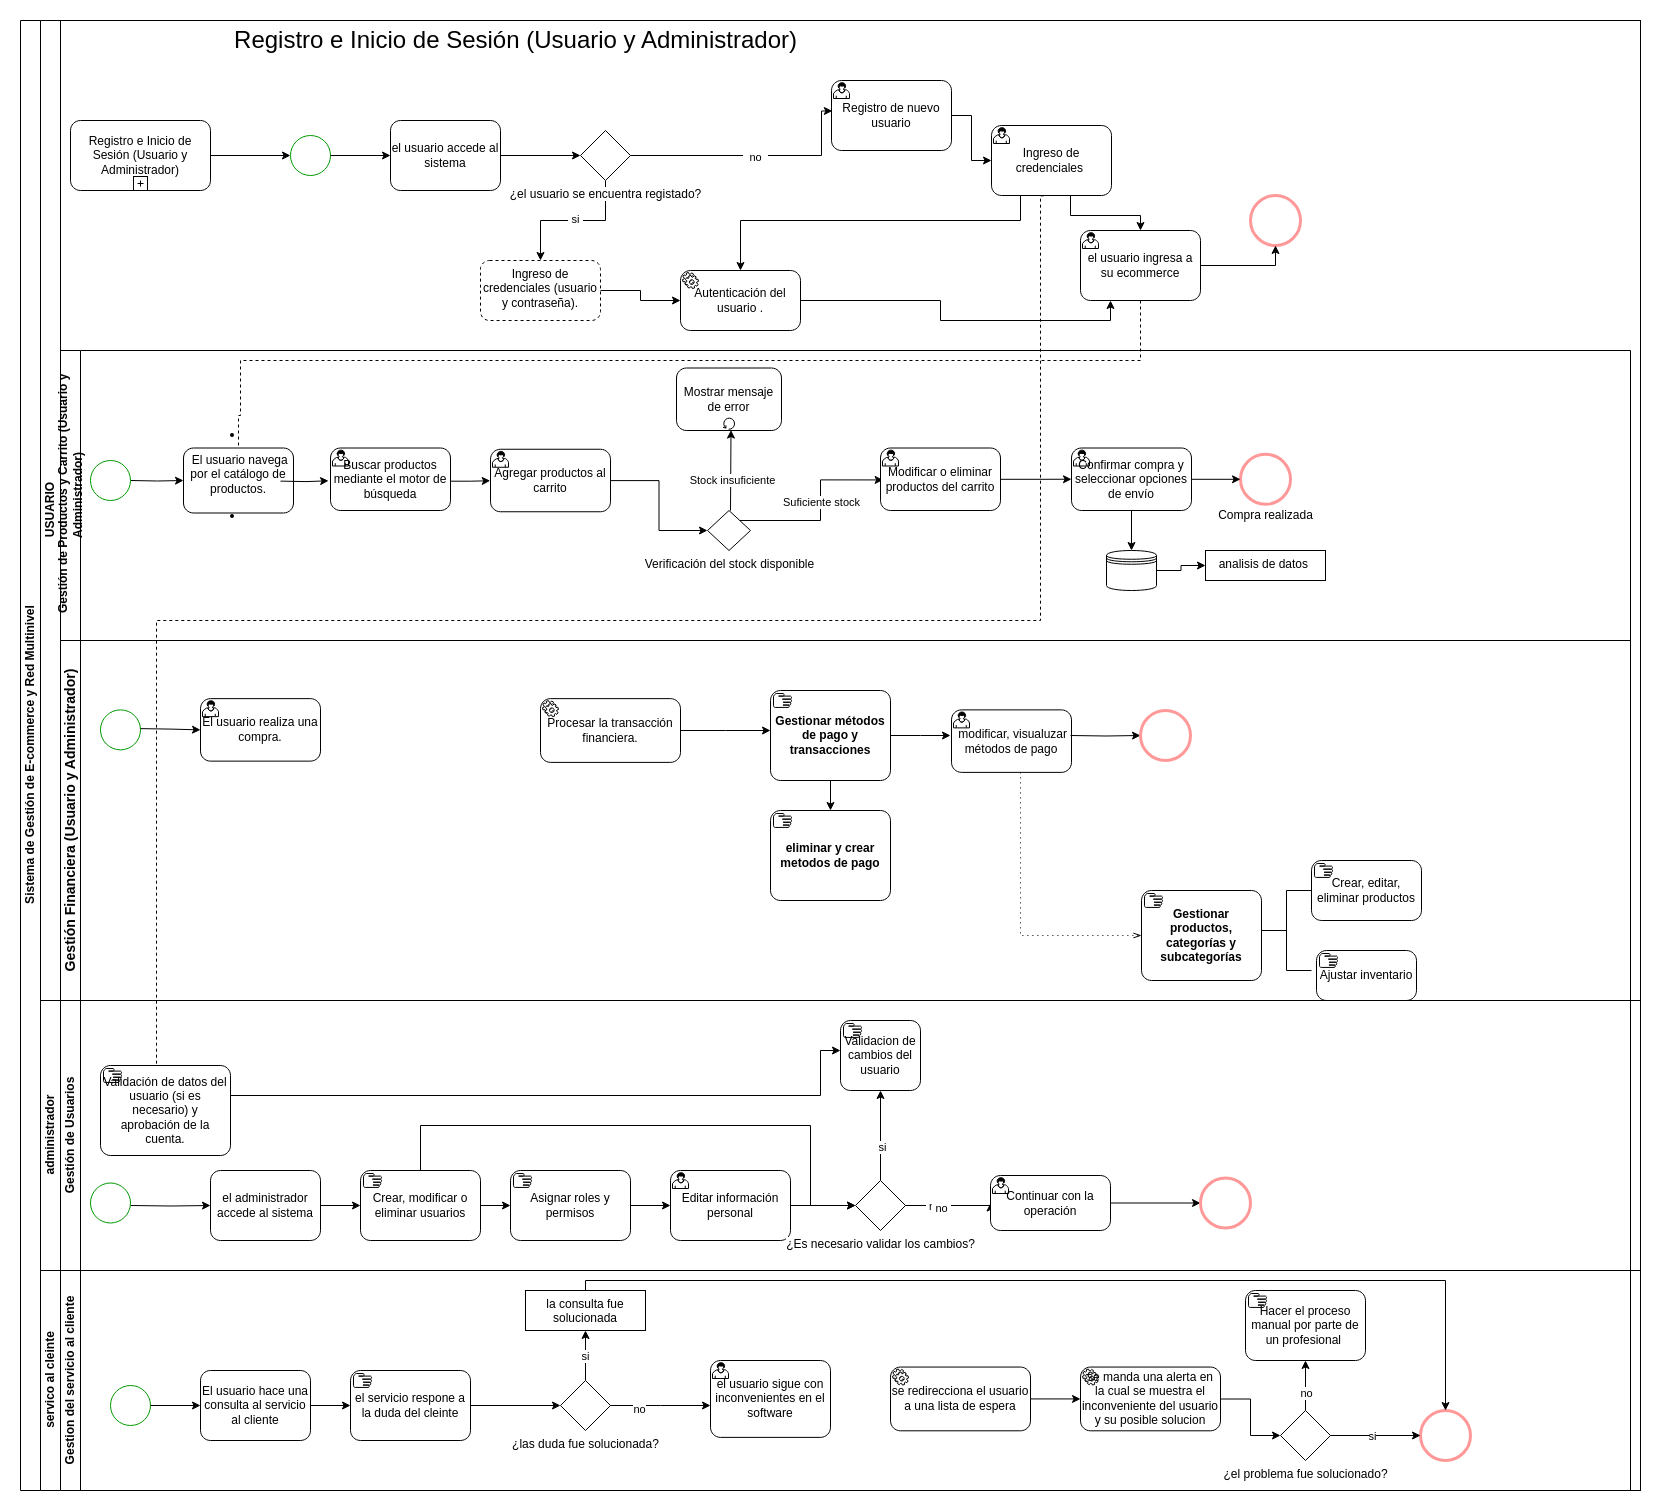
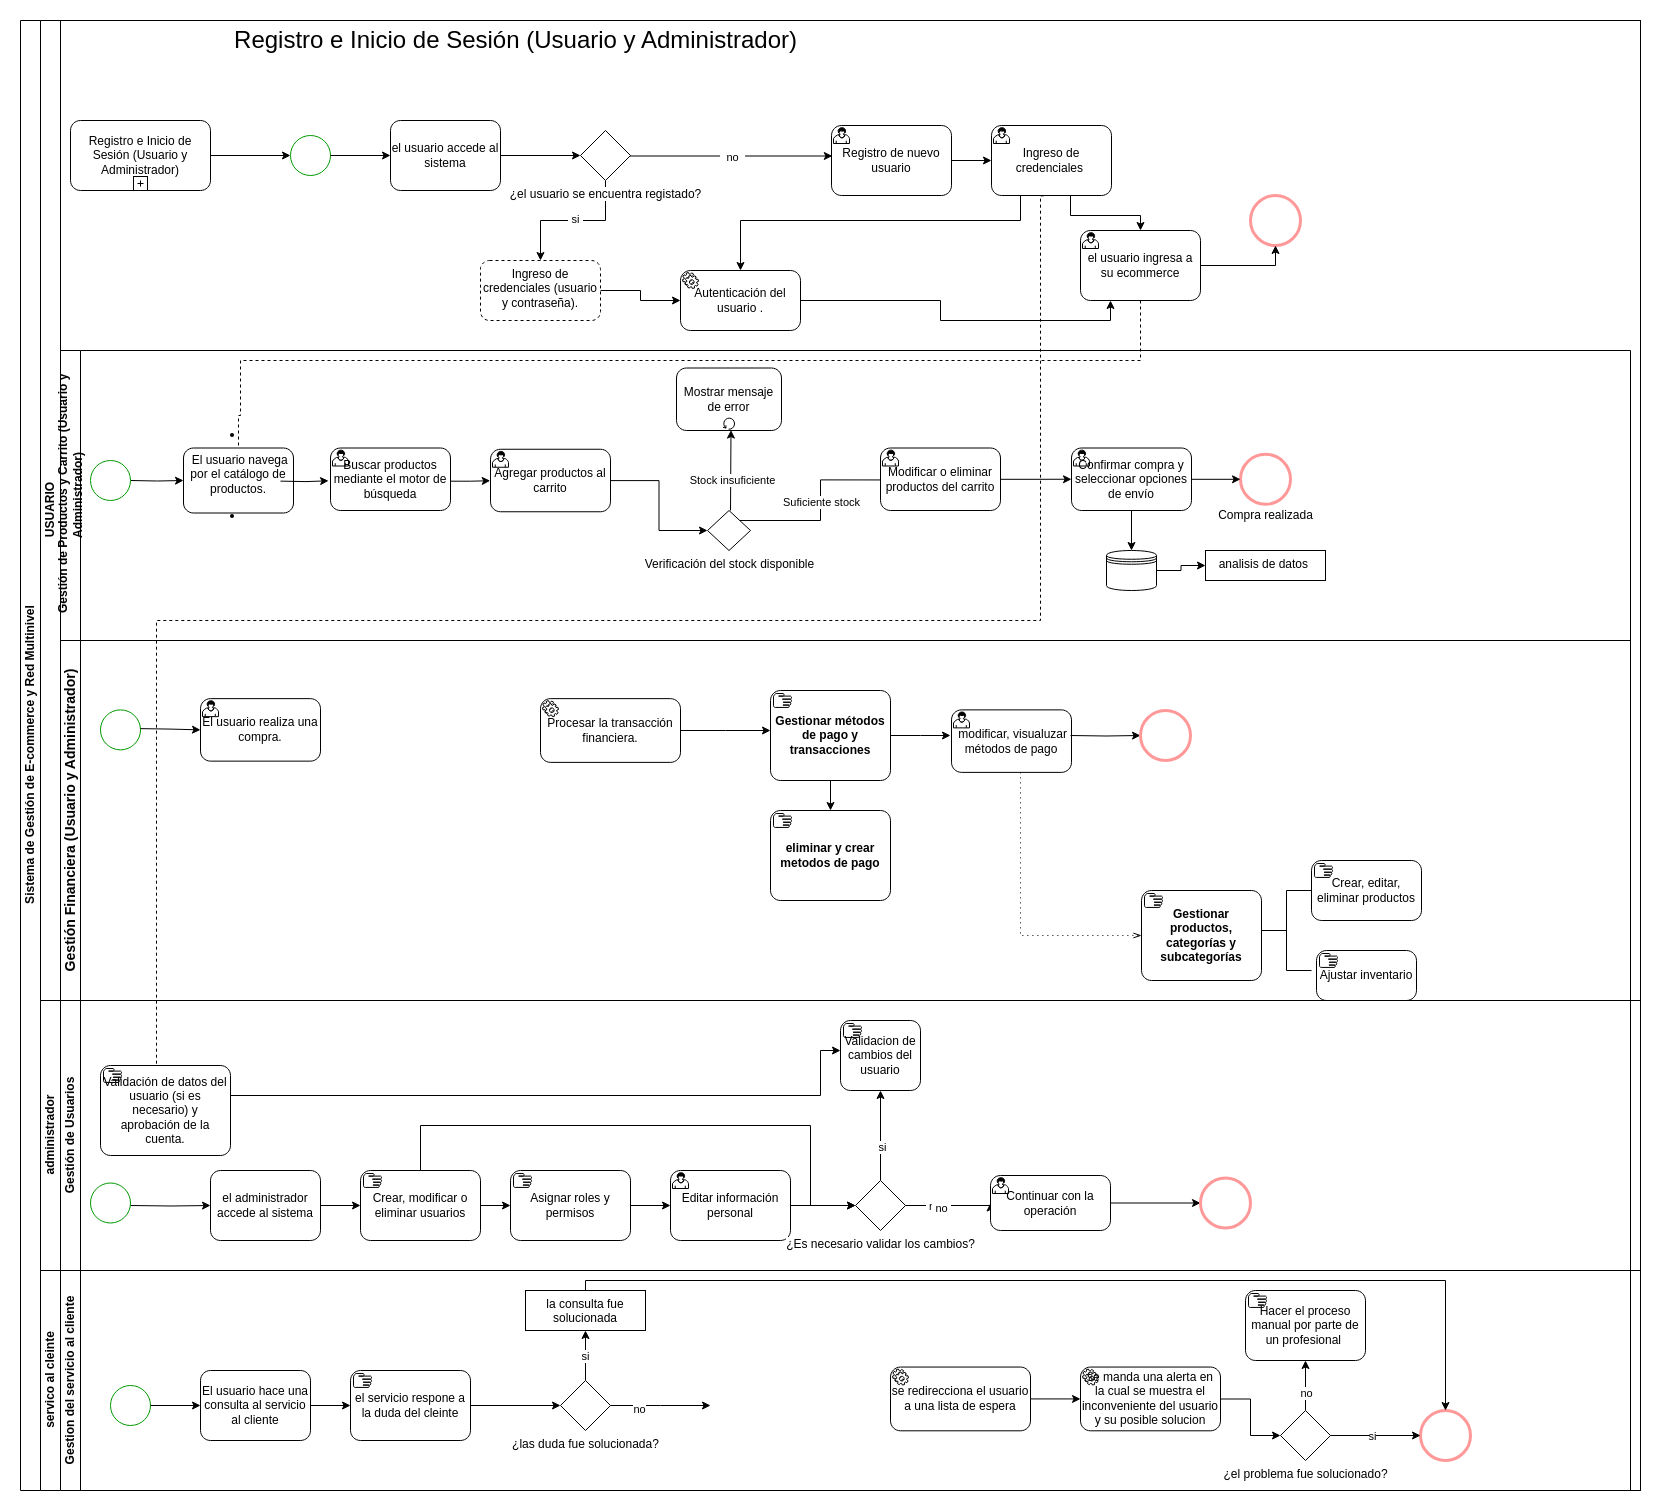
(892, 116) -> (892, 161)
(875, 480) -> (876, 480)
(771, 1399) -> none
